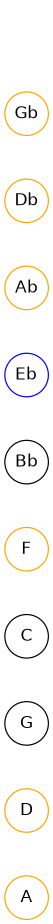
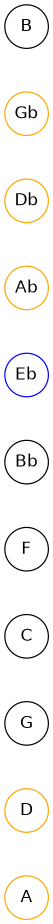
none -> (27, 27)
(27, 549) -> (27, 549)
